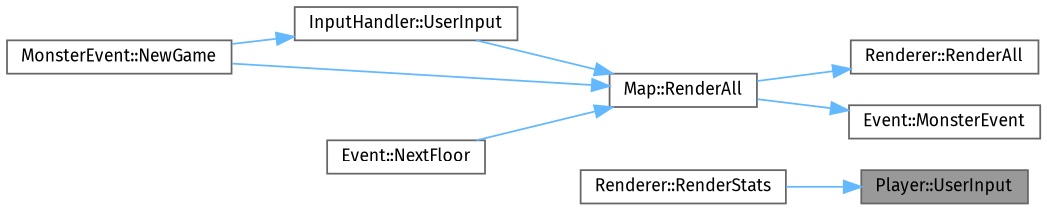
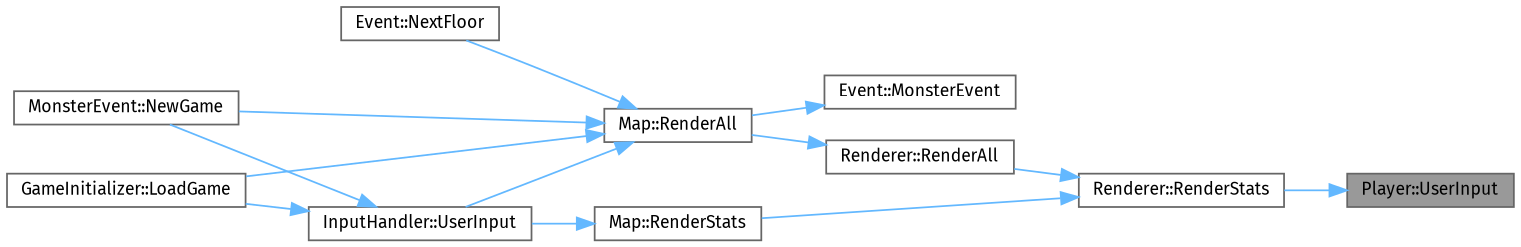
none -> (1038, 172)
none -> (126, 190)
none -> (678, 224)
